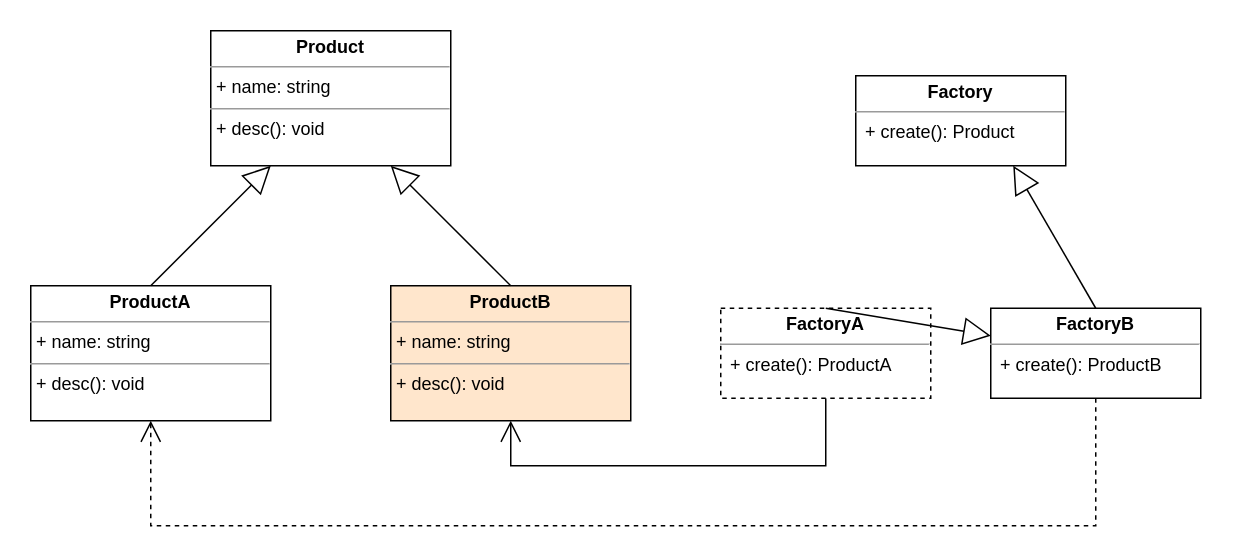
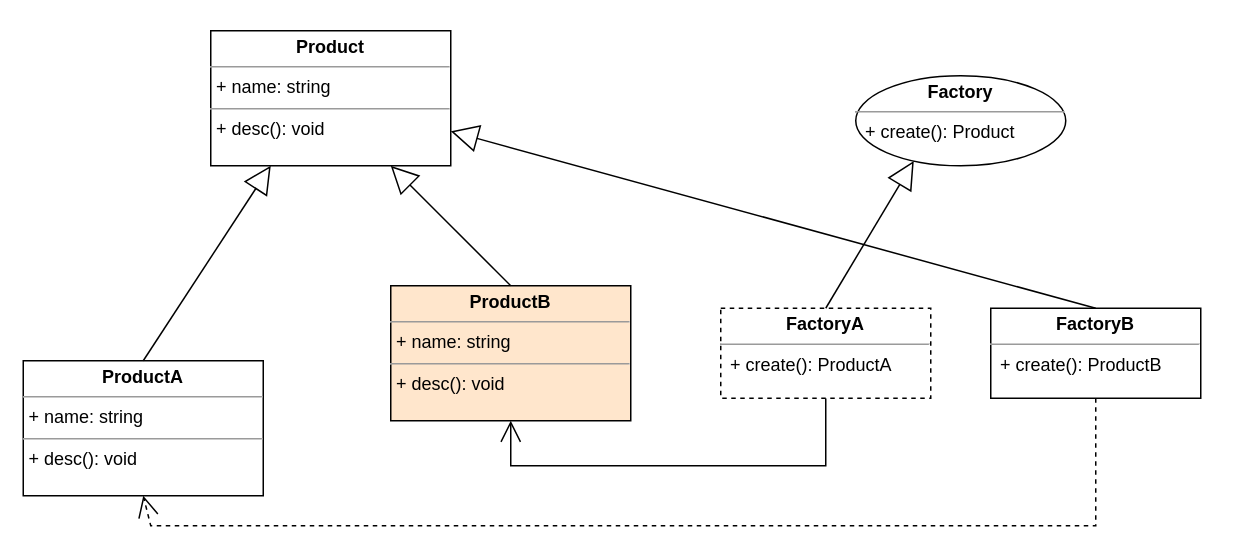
(961, 121) -> (961, 121)
(1062, 249) -> (787, 223)
(895, 320) -> (863, 246)
(151, 353) -> (143, 428)
